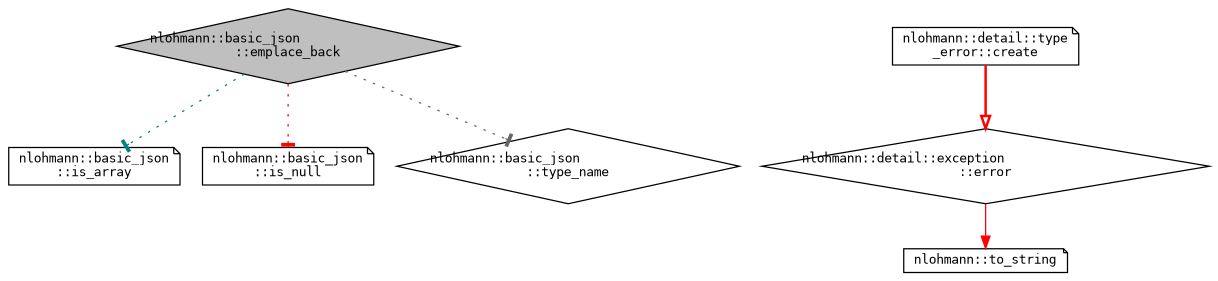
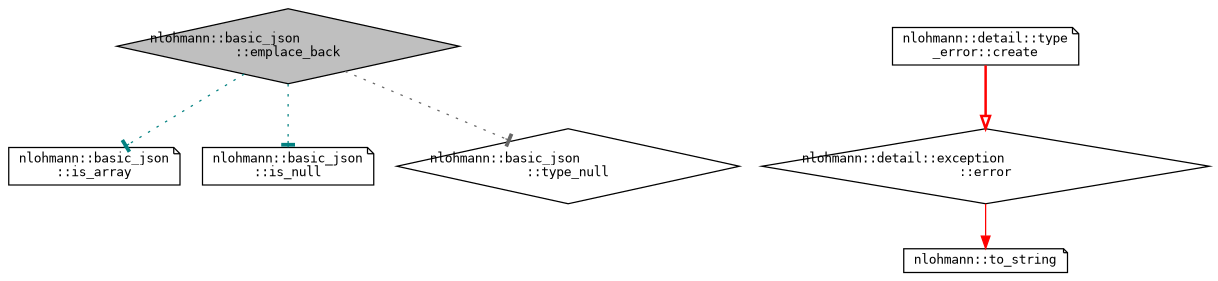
(288, 112) -> (288, 112)
(568, 166) -> (568, 166)
